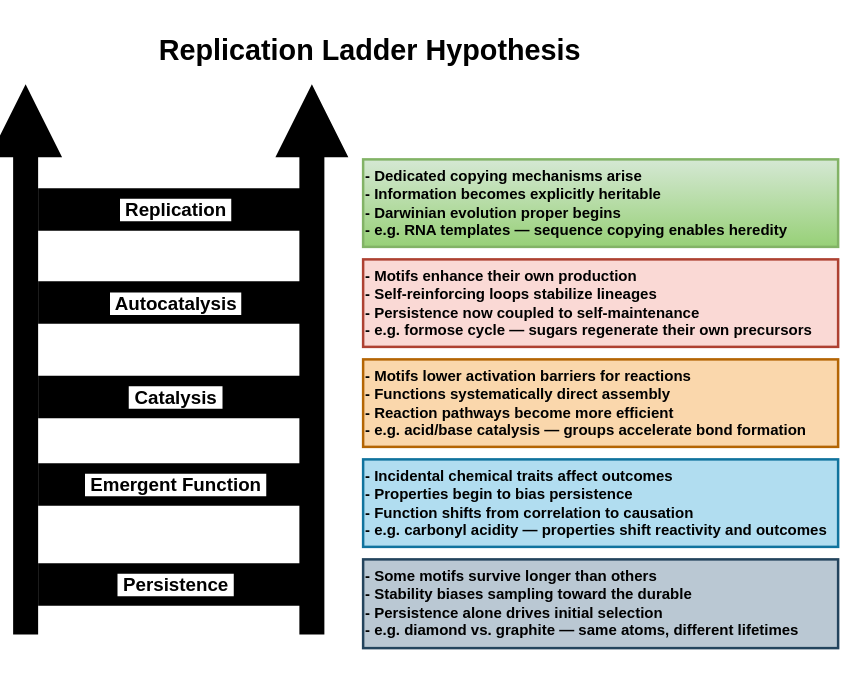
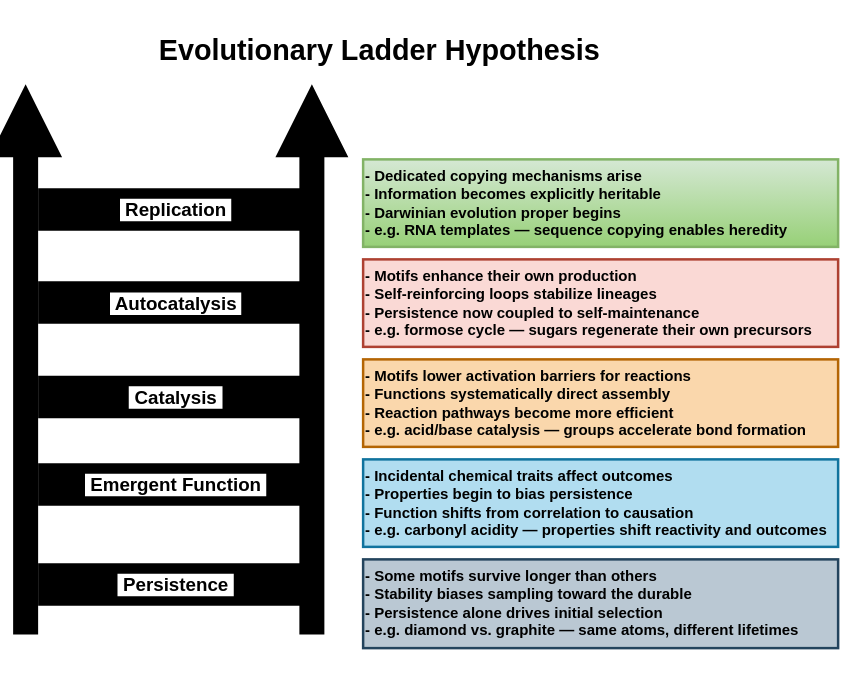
(343, 49) -> (353, 49)
